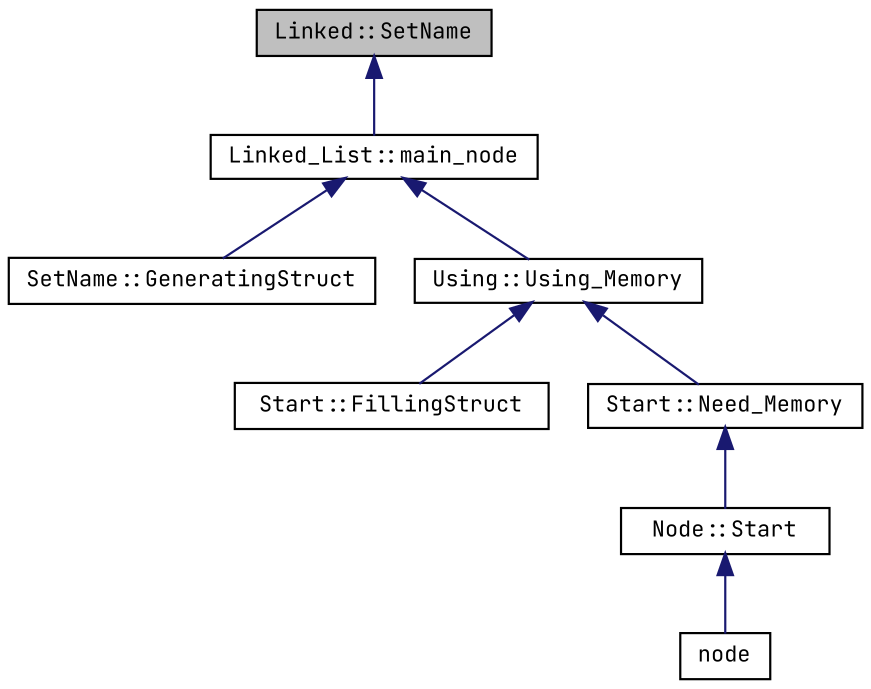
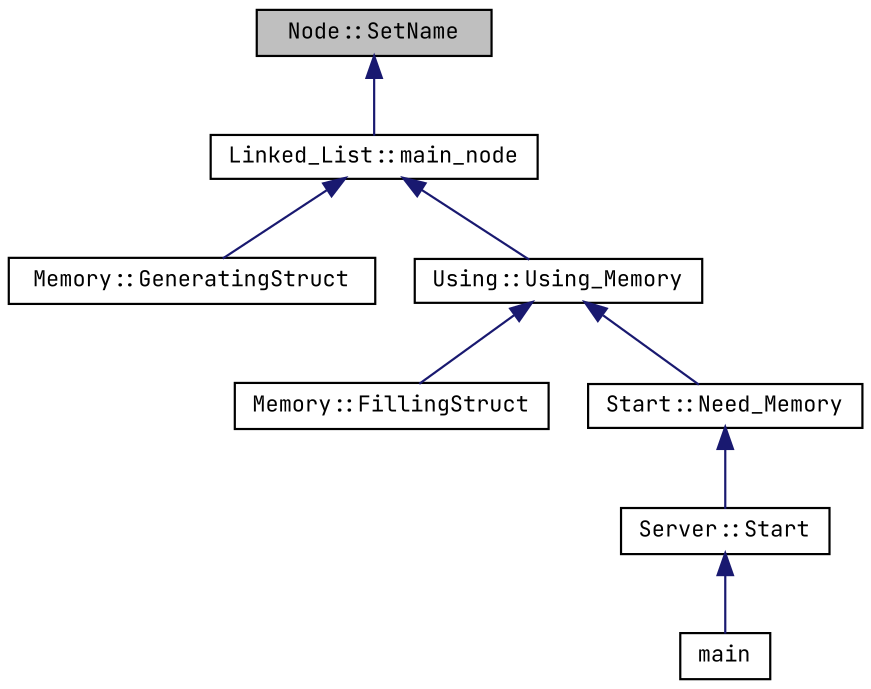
(374, 33) -> (374, 33)
(192, 281) -> (192, 281)
(392, 406) -> (392, 406)
(725, 531) -> (725, 531)
(725, 656) -> (725, 656)
